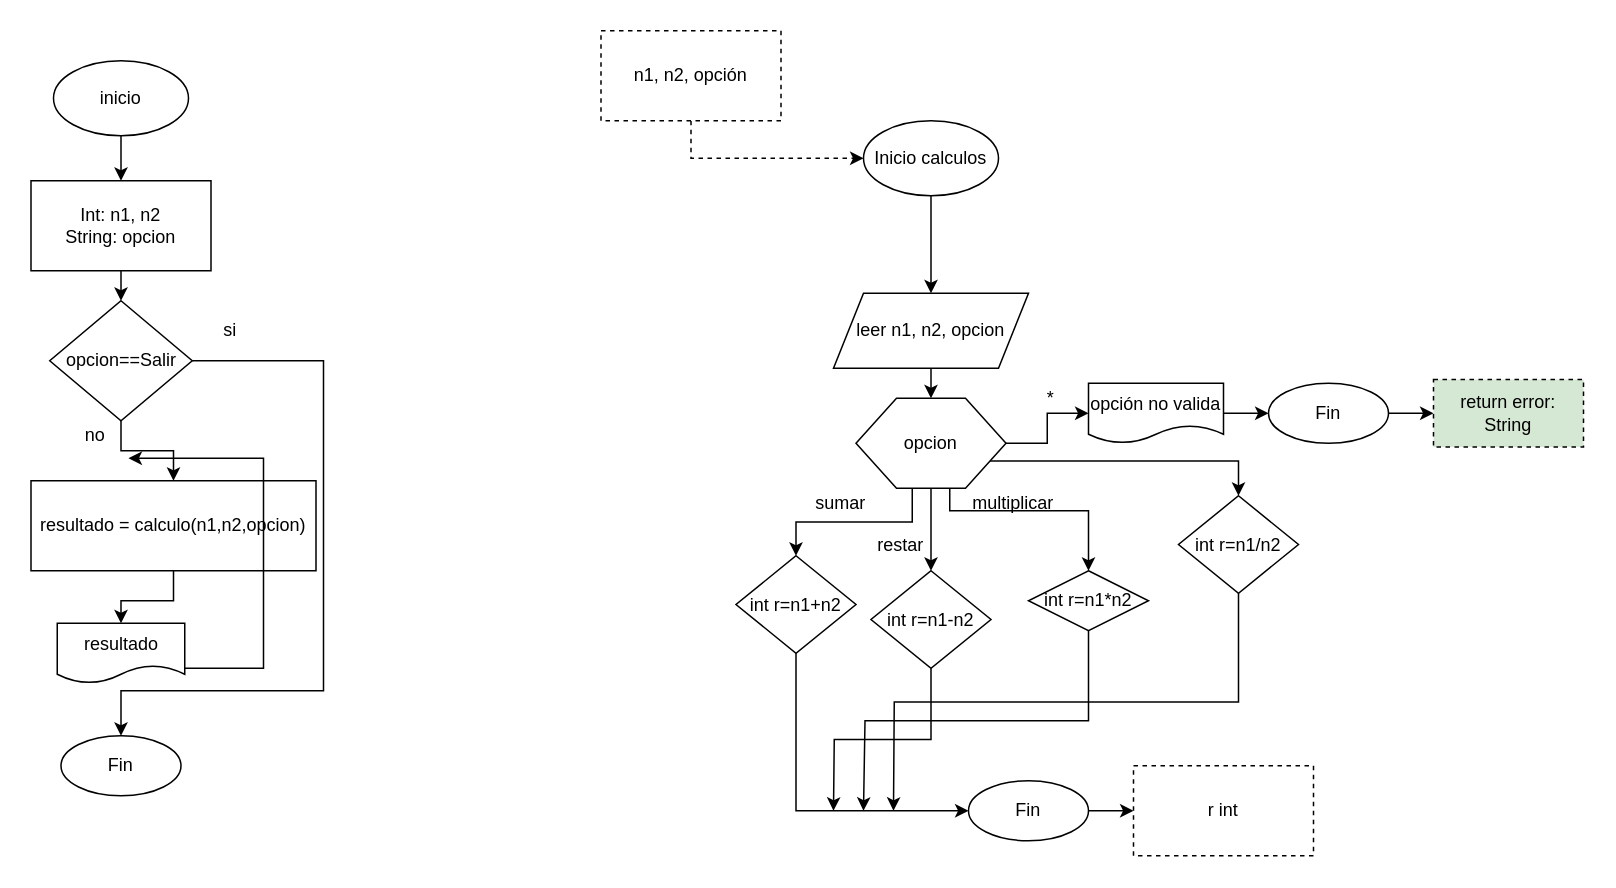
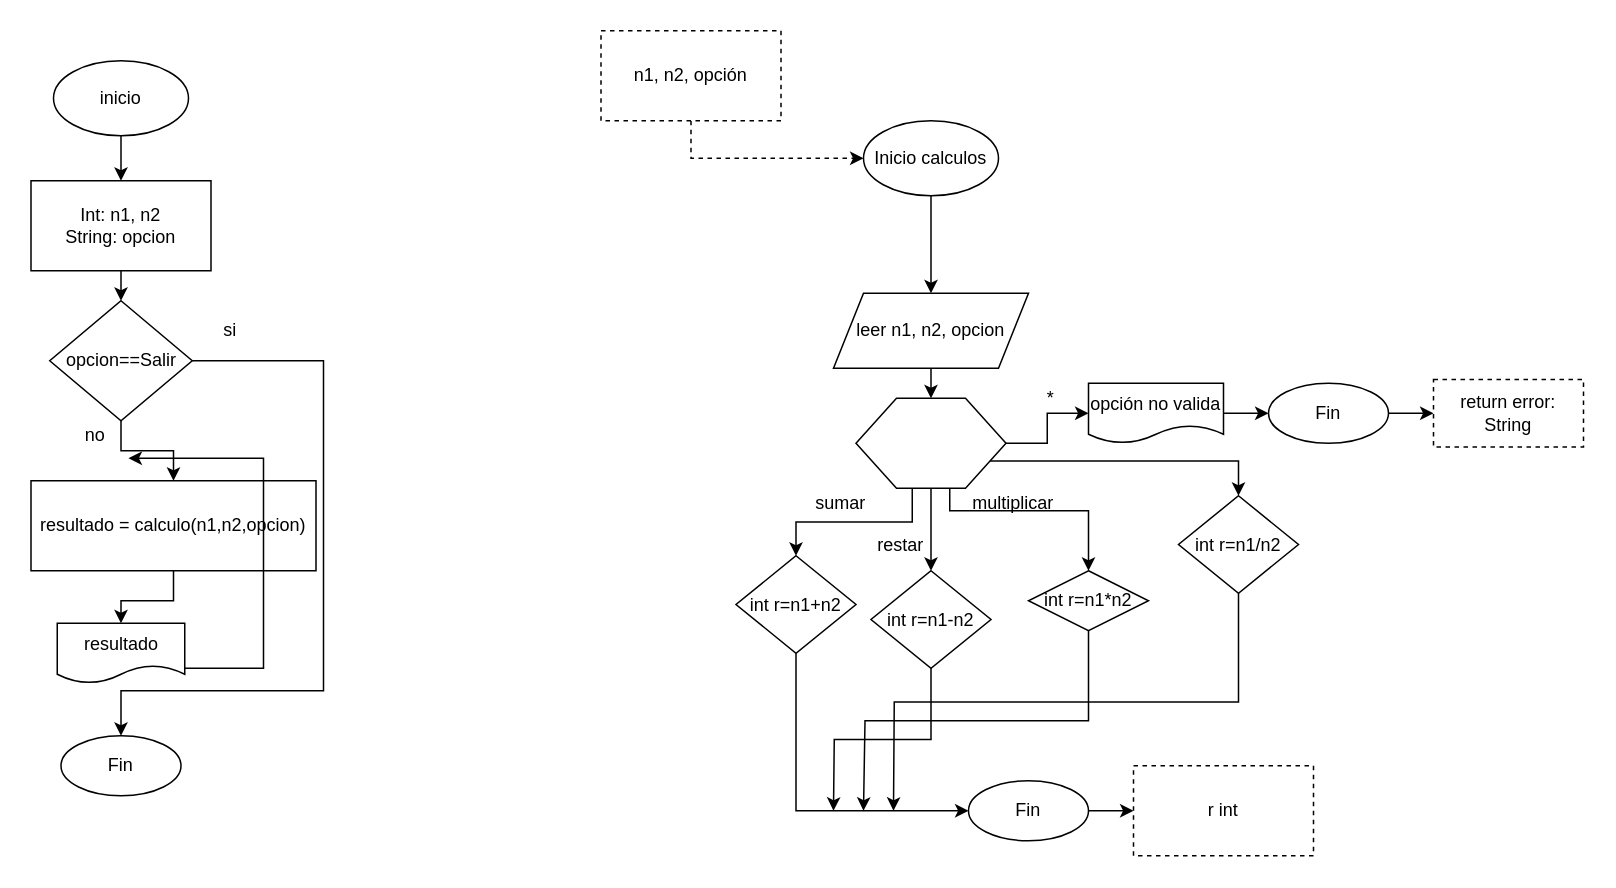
(1508, 413) -> (1508, 413)
(931, 443) -> none
